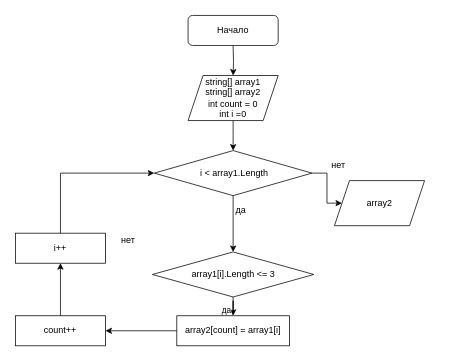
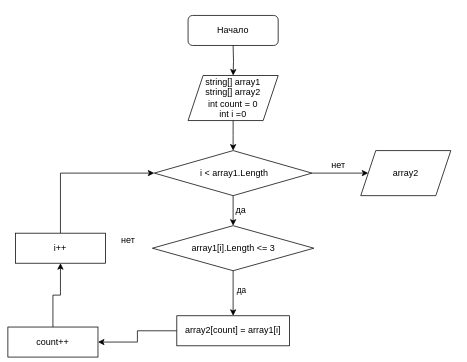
(379, 203) -> (405, 173)
(233, 274) -> (233, 248)
(60, 330) -> (53, 342)
